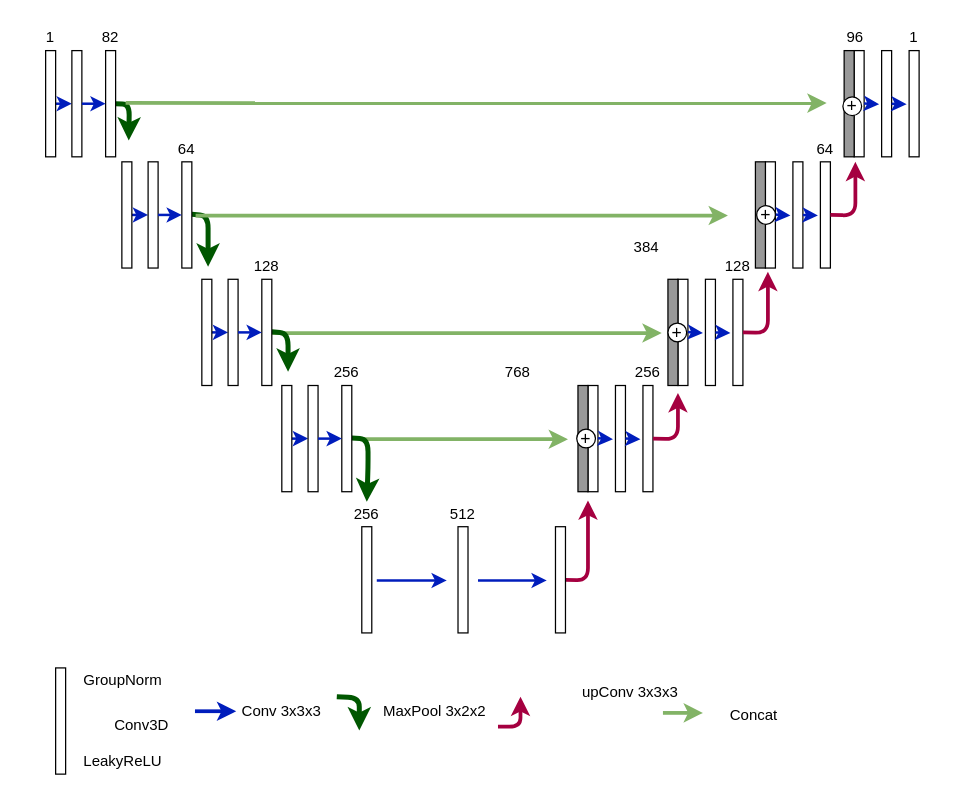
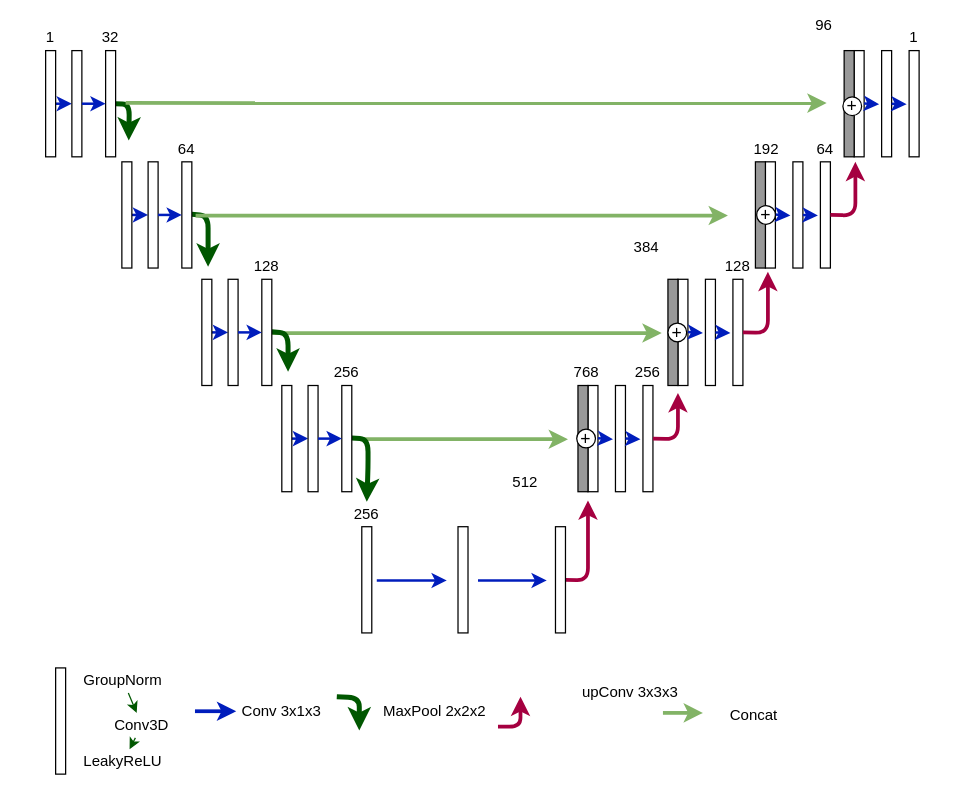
(111, 38) -> (111, 38)
(856, 38) -> (824, 26)
none -> (766, 149)
(518, 373) -> (586, 373)
(463, 514) -> (526, 483)
none -> (131, 699)
(282, 712) -> (282, 712)
(435, 712) -> (435, 712)
none -> (134, 740)
